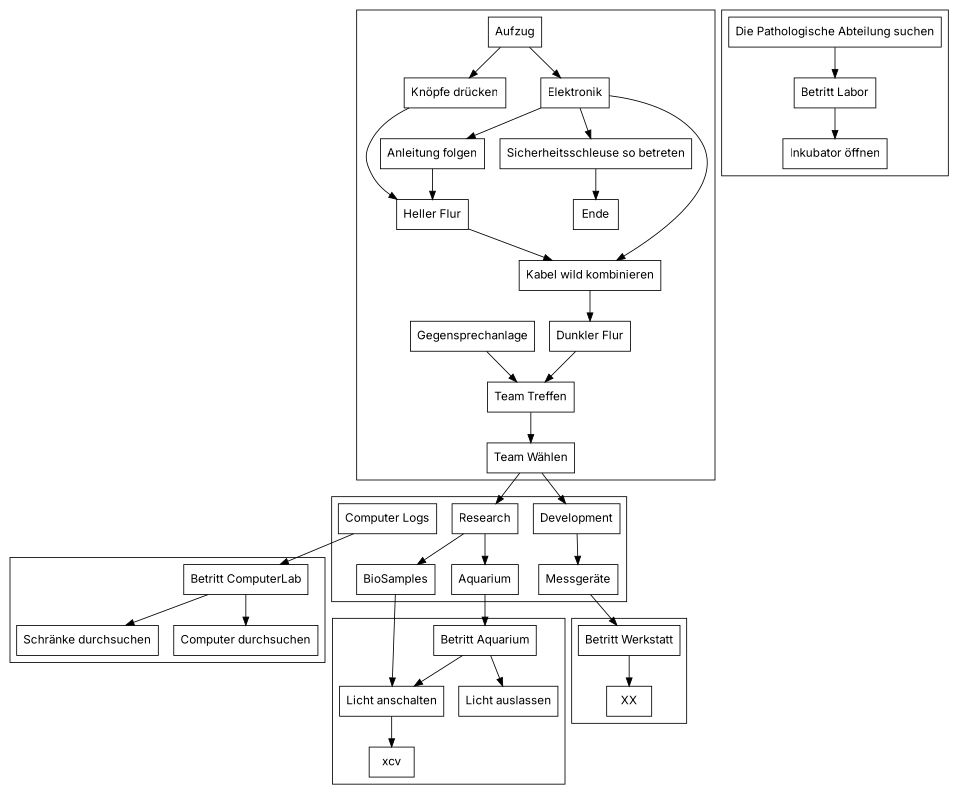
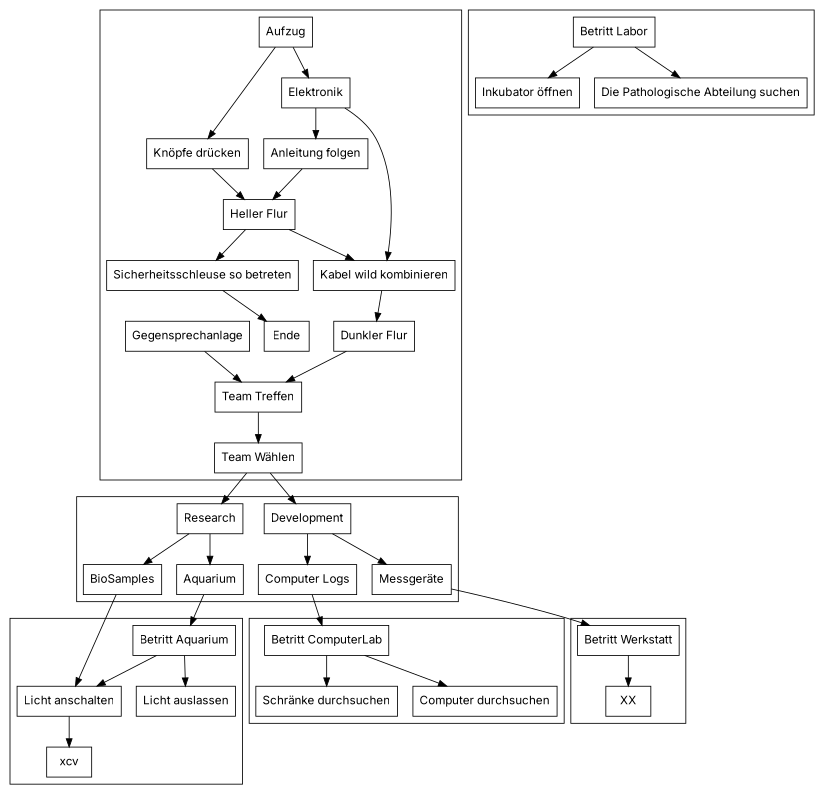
(835, 58) -> (654, 60)
(584, 119) -> (234, 242)
none -> (308, 545)
